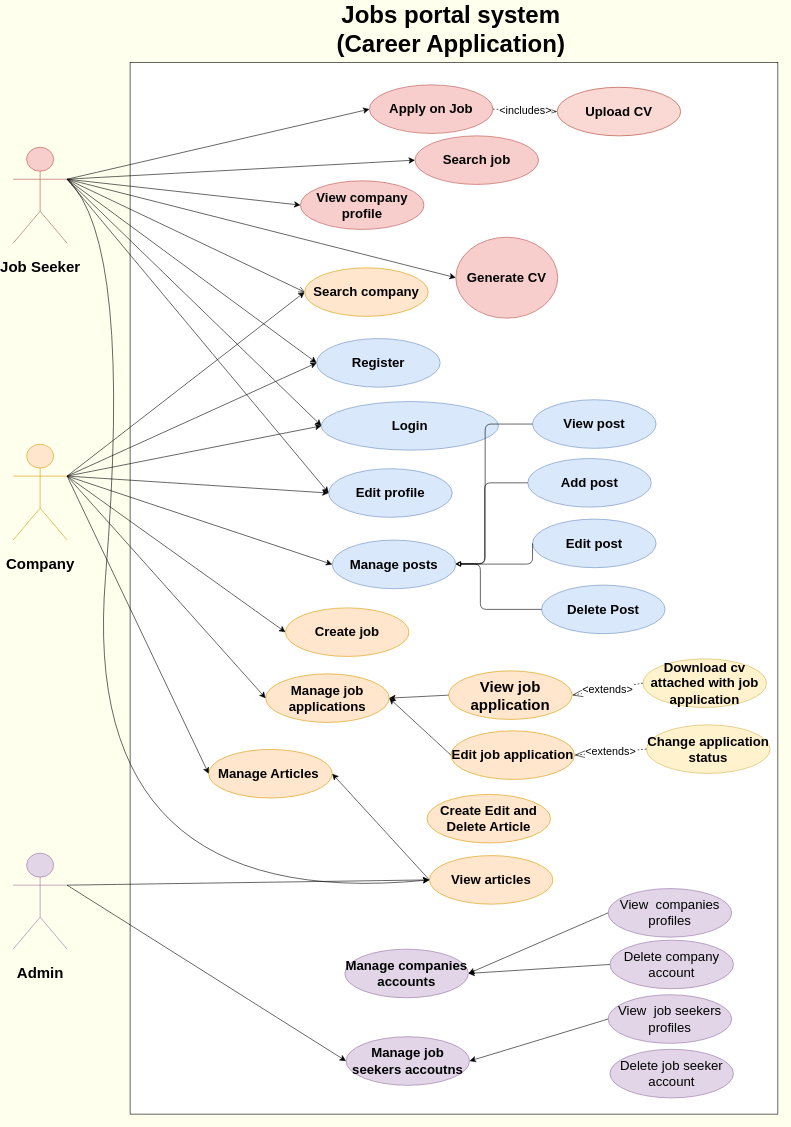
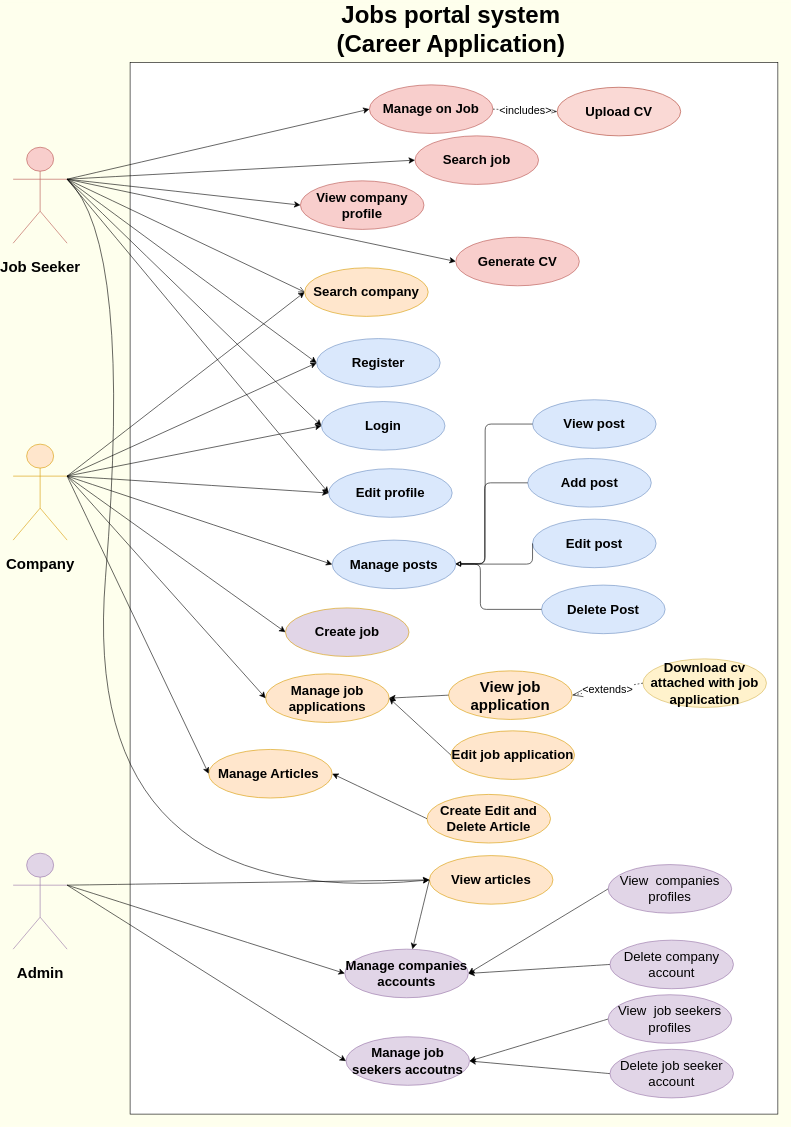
(431, 110) -> (431, 110)
(507, 278) -> (518, 262)
(410, 426) -> (383, 426)
(347, 632) -> (347, 632)
(708, 749) -> none
(611, 752) -> none
none -> (383, 798)
(380, 827) -> (421, 913)
(670, 913) -> (670, 889)
none -> (207, 930)
none -> (541, 1068)
